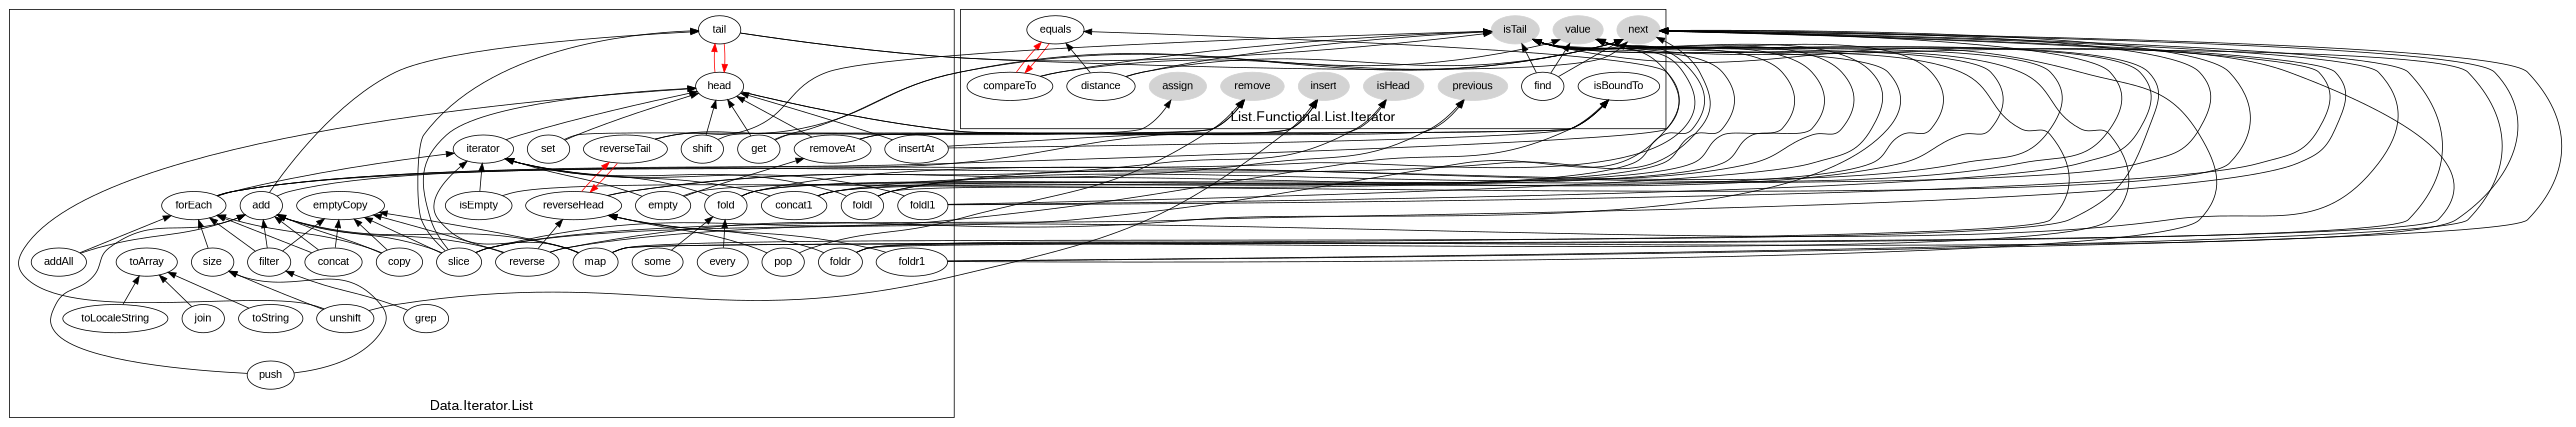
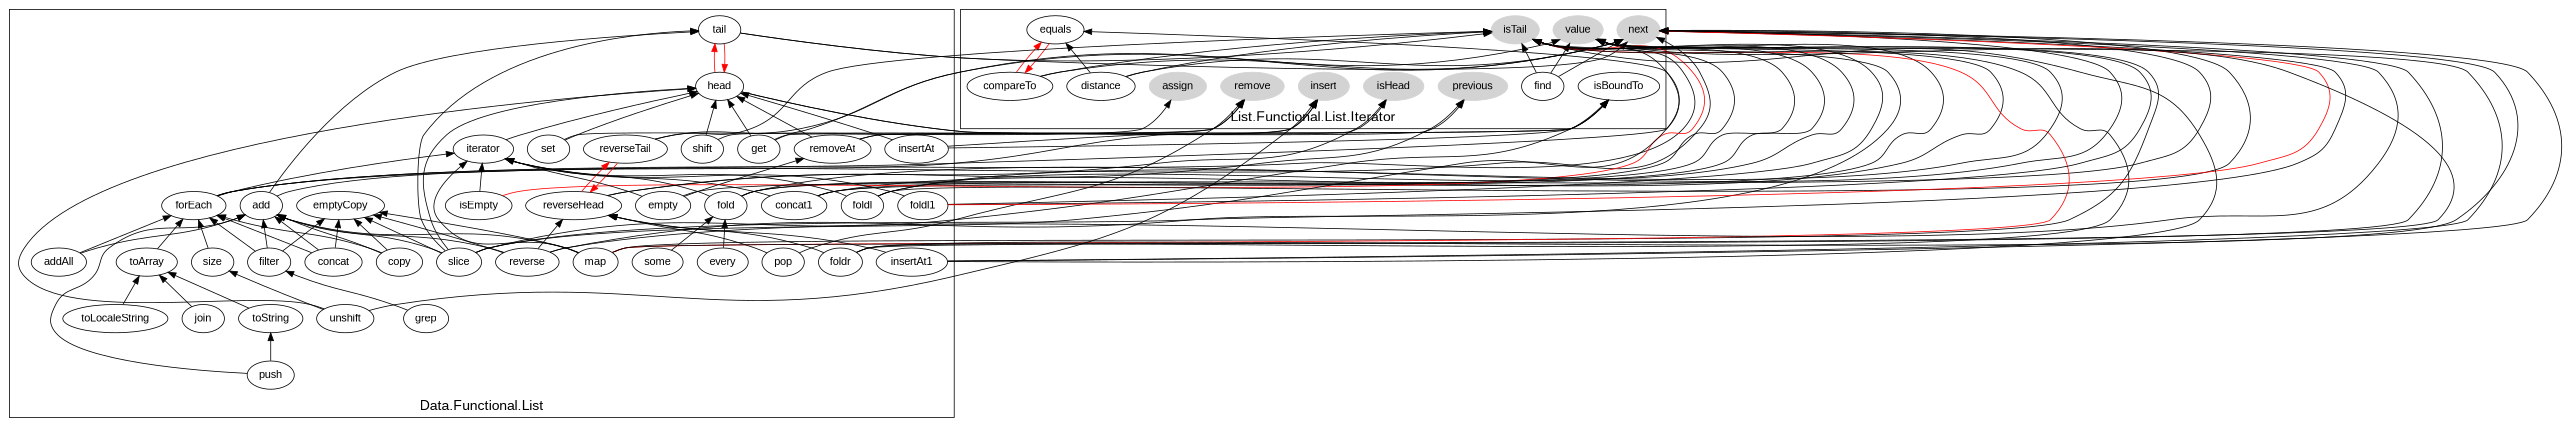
(2259, 163) -> (2259, 163)
(1217, 187) -> (1217, 187)
(2058, 211) -> (2058, 211)
none -> (165, 240)
(912, 262) -> (912, 262)
(367, 291) -> (271, 351)
(482, 406) -> (482, 406)
